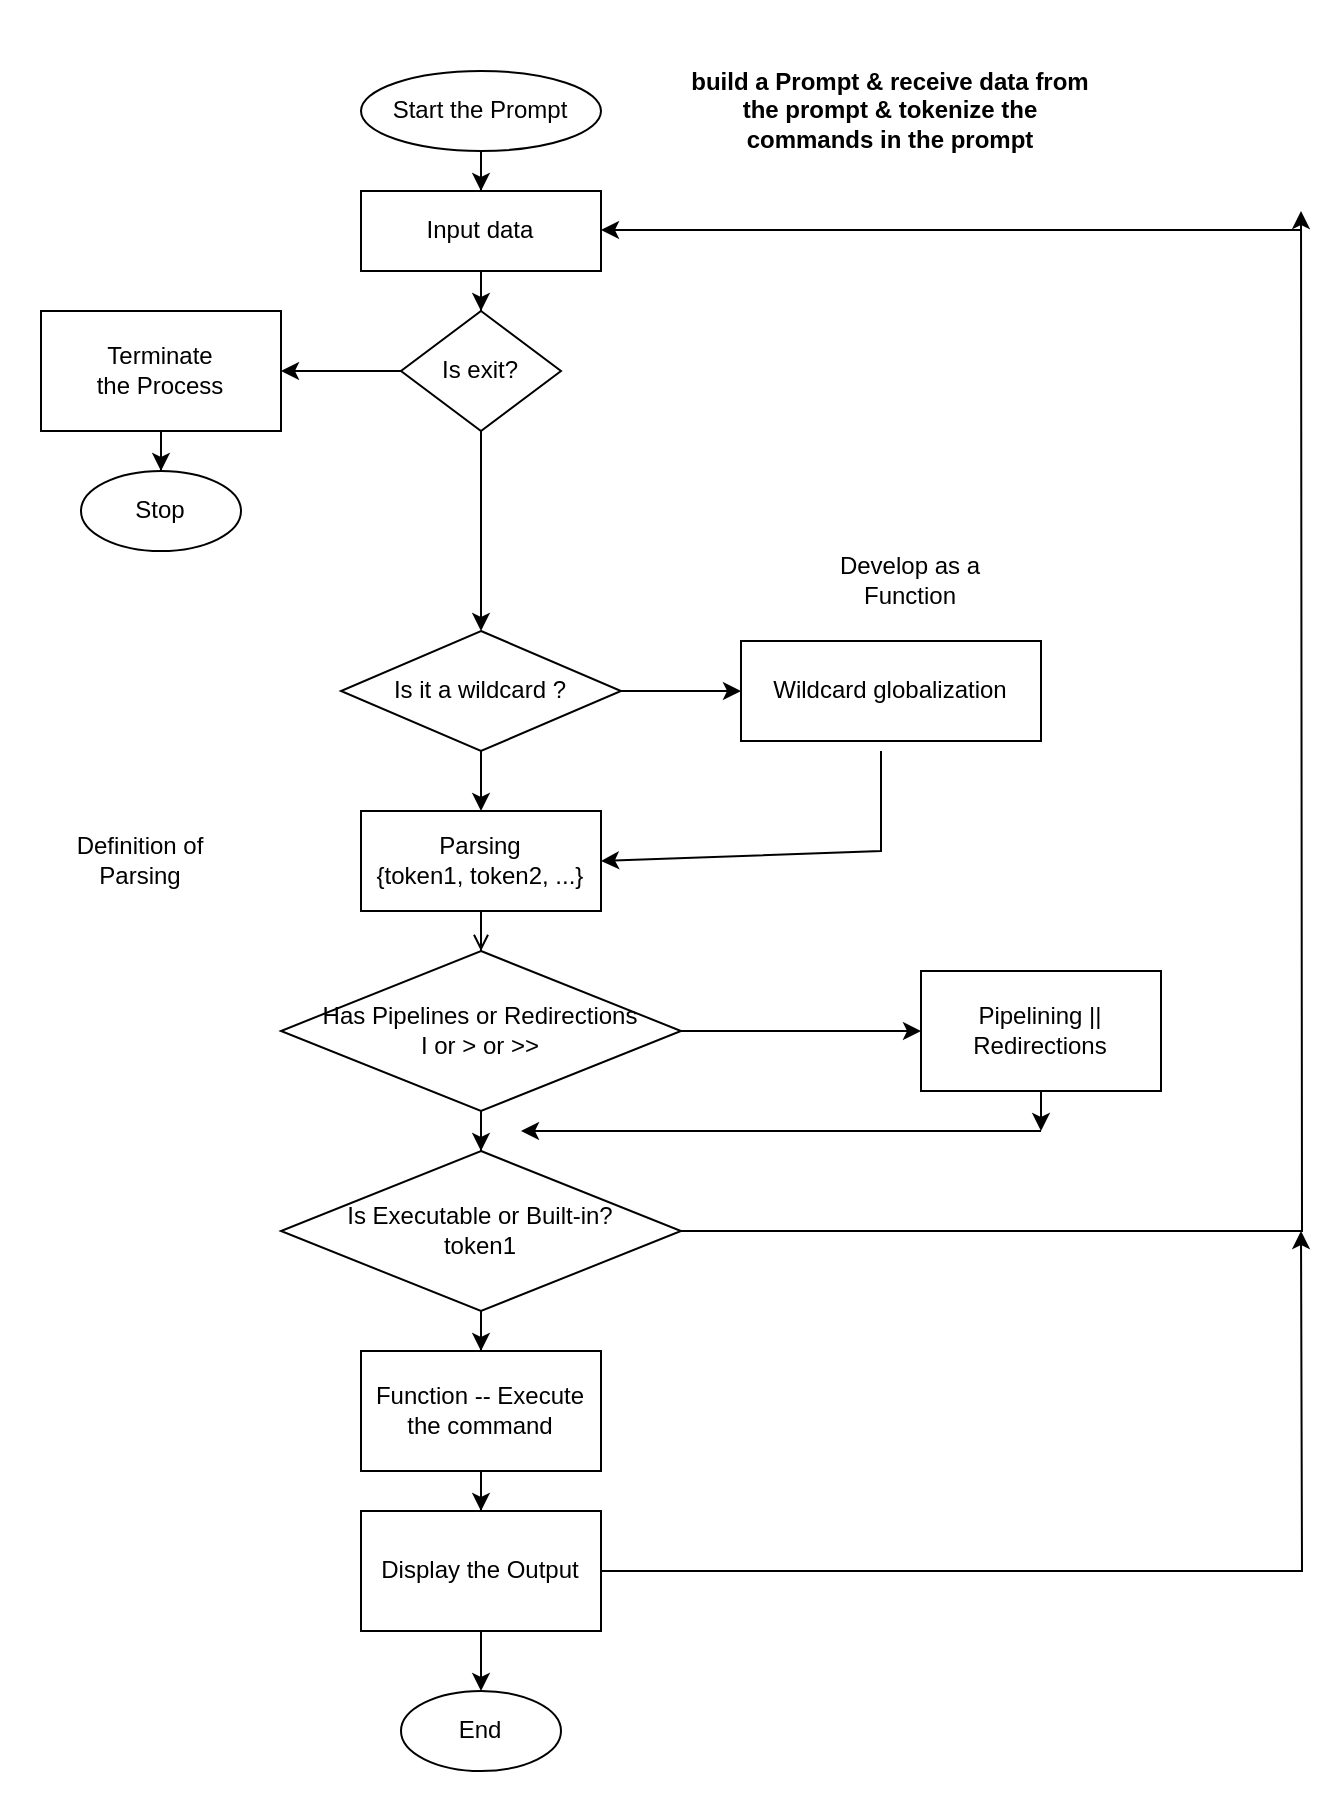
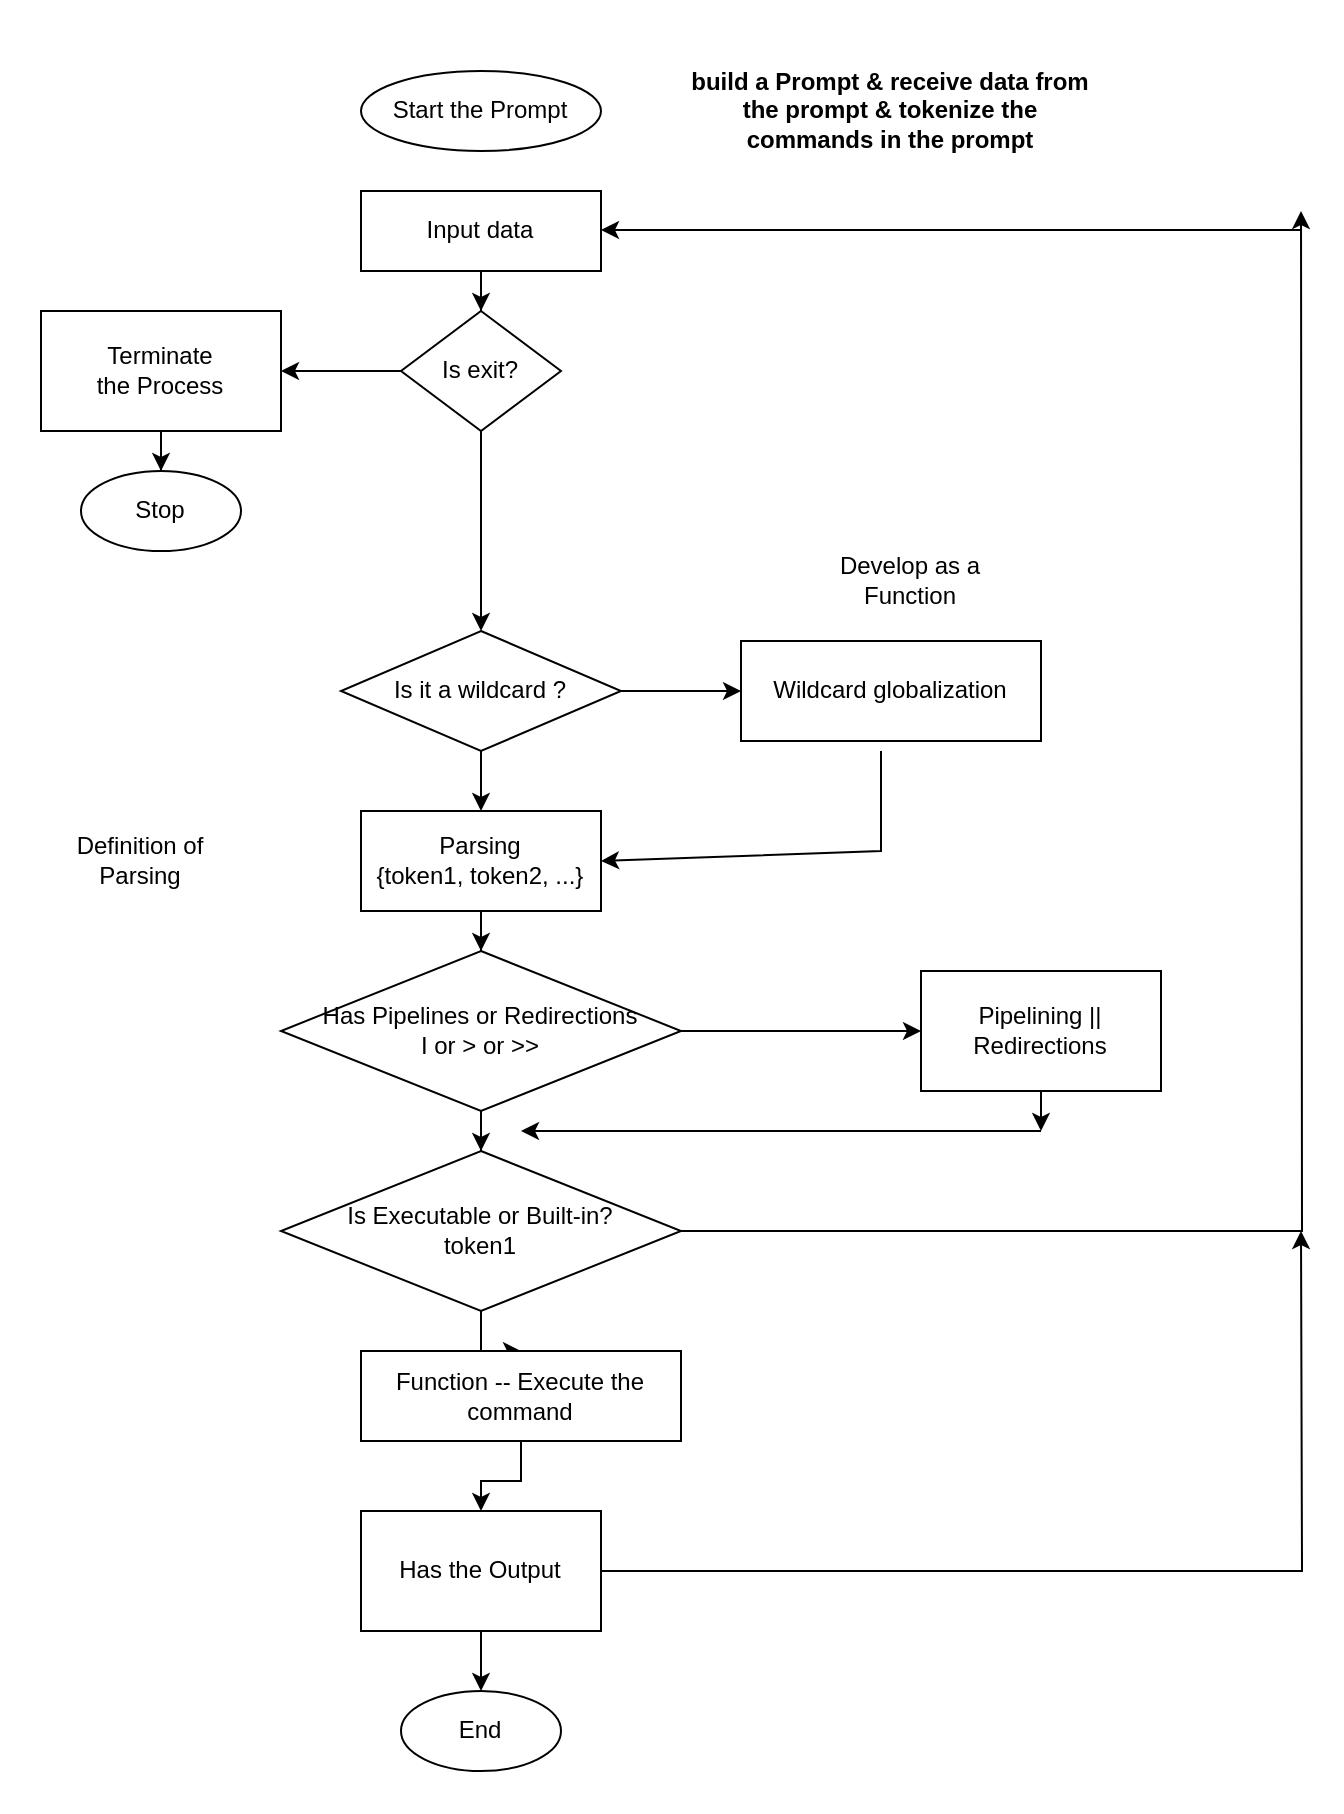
(481, 178) -> none
(481, 939) -> (481, 936)
(481, 1411) -> (521, 1396)
(481, 1571) -> (481, 1571)
